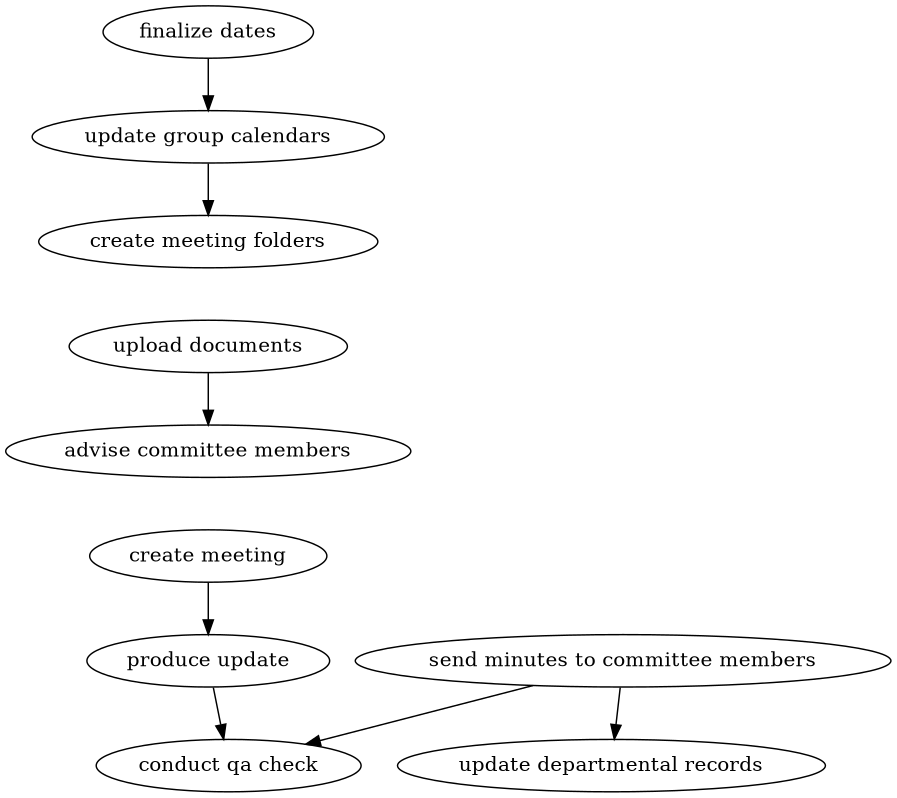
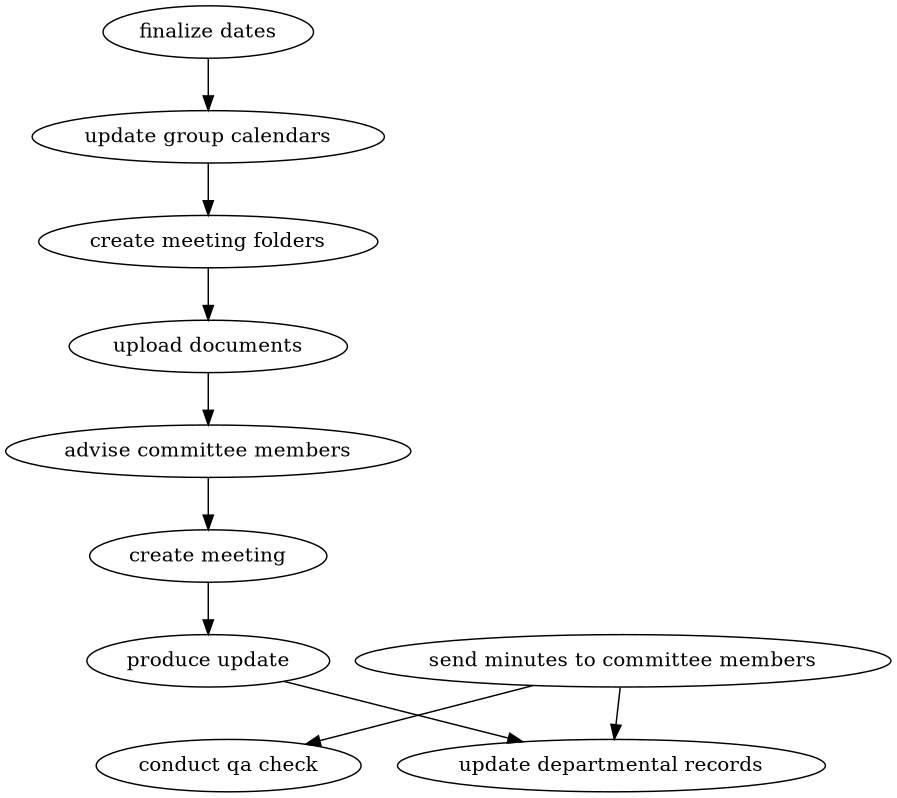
none -> (208, 287)
none -> (208, 496)
(217, 706) -> (396, 710)
